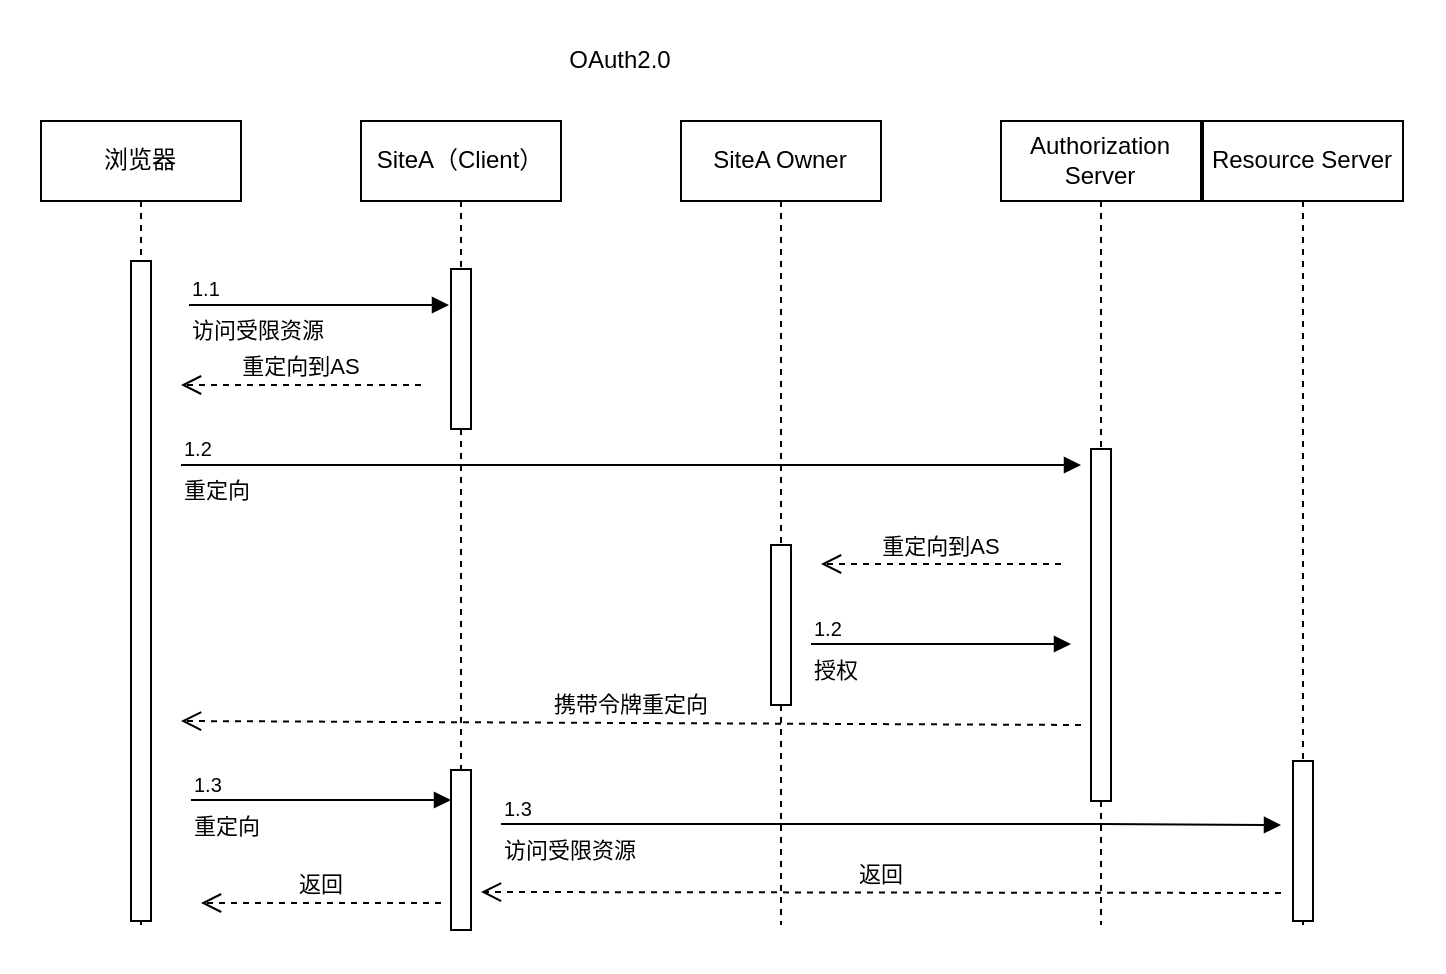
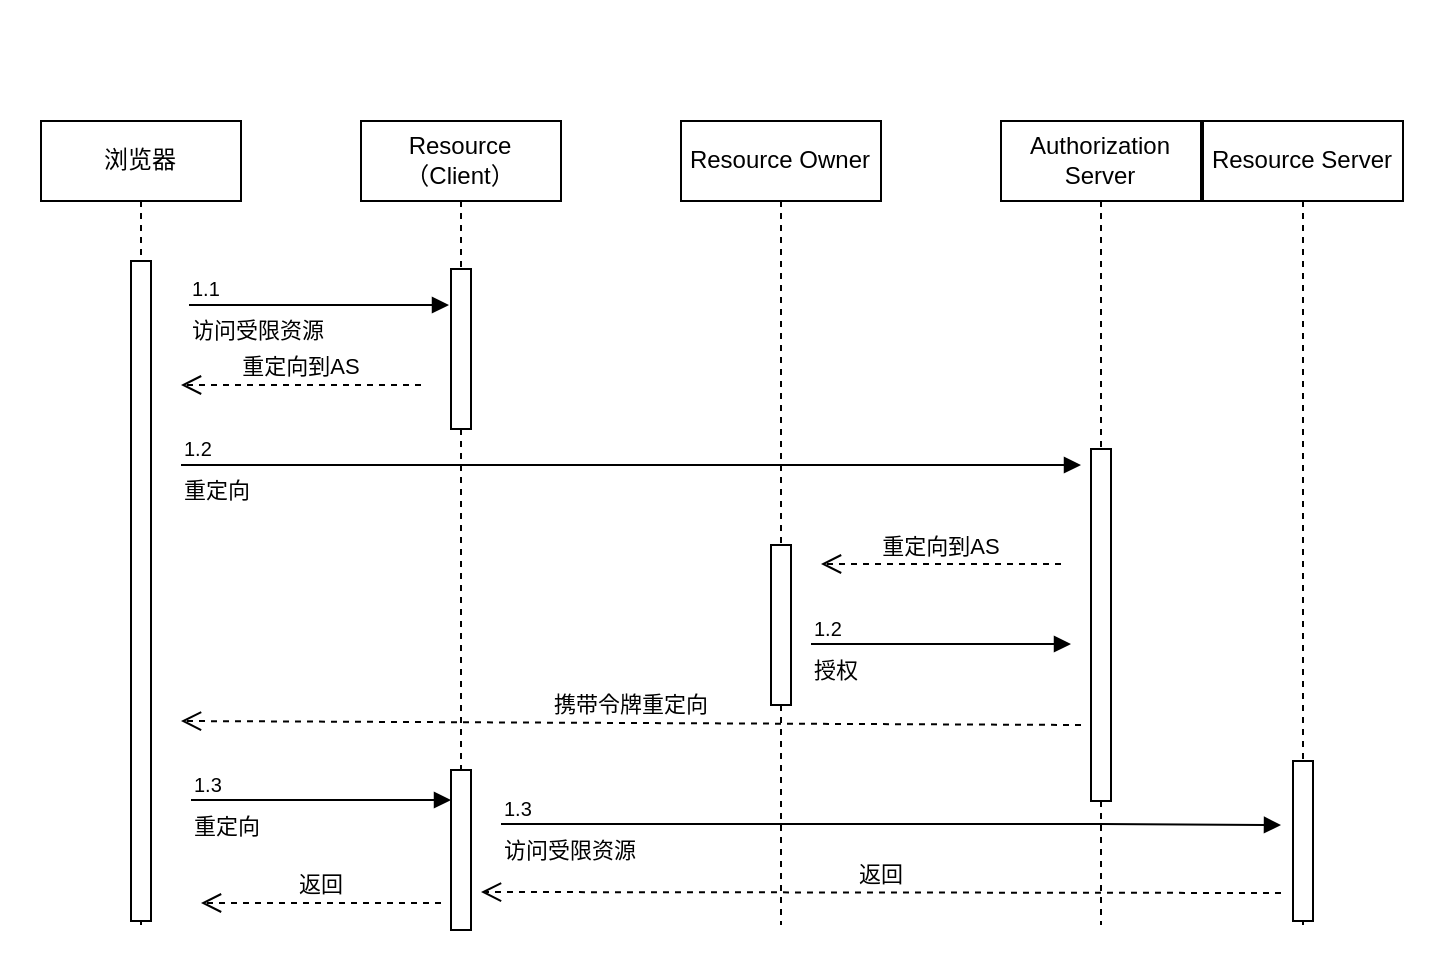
(621, 61) -> none
(461, 161) -> (461, 161)
(781, 161) -> (781, 161)
